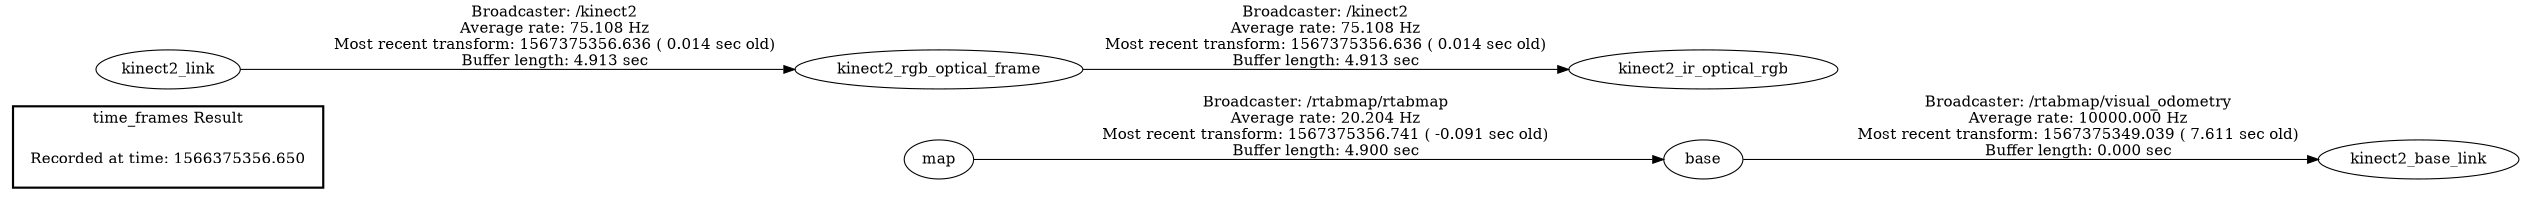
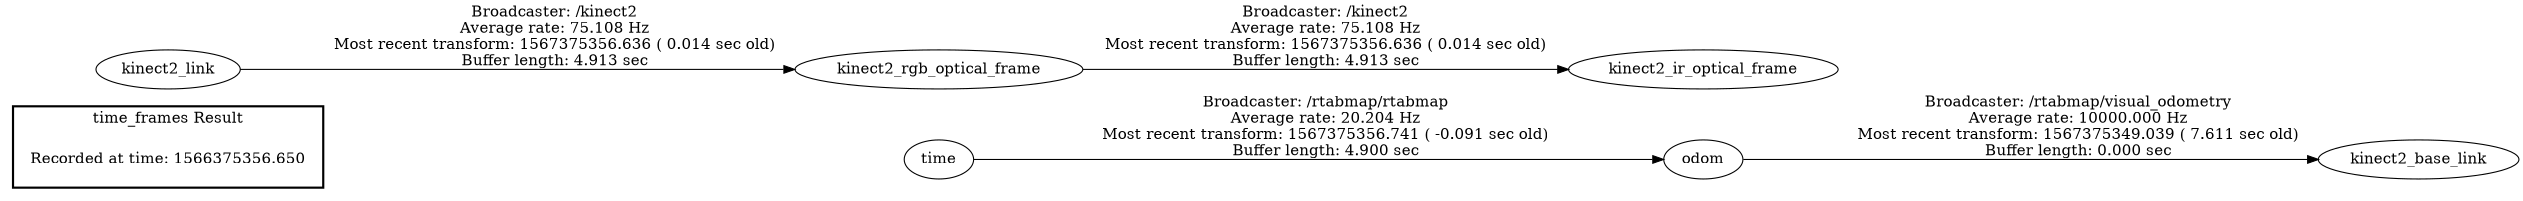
(1703, 69) -> (1703, 69)
(939, 159) -> (939, 159)
(1703, 159) -> (1703, 159)
